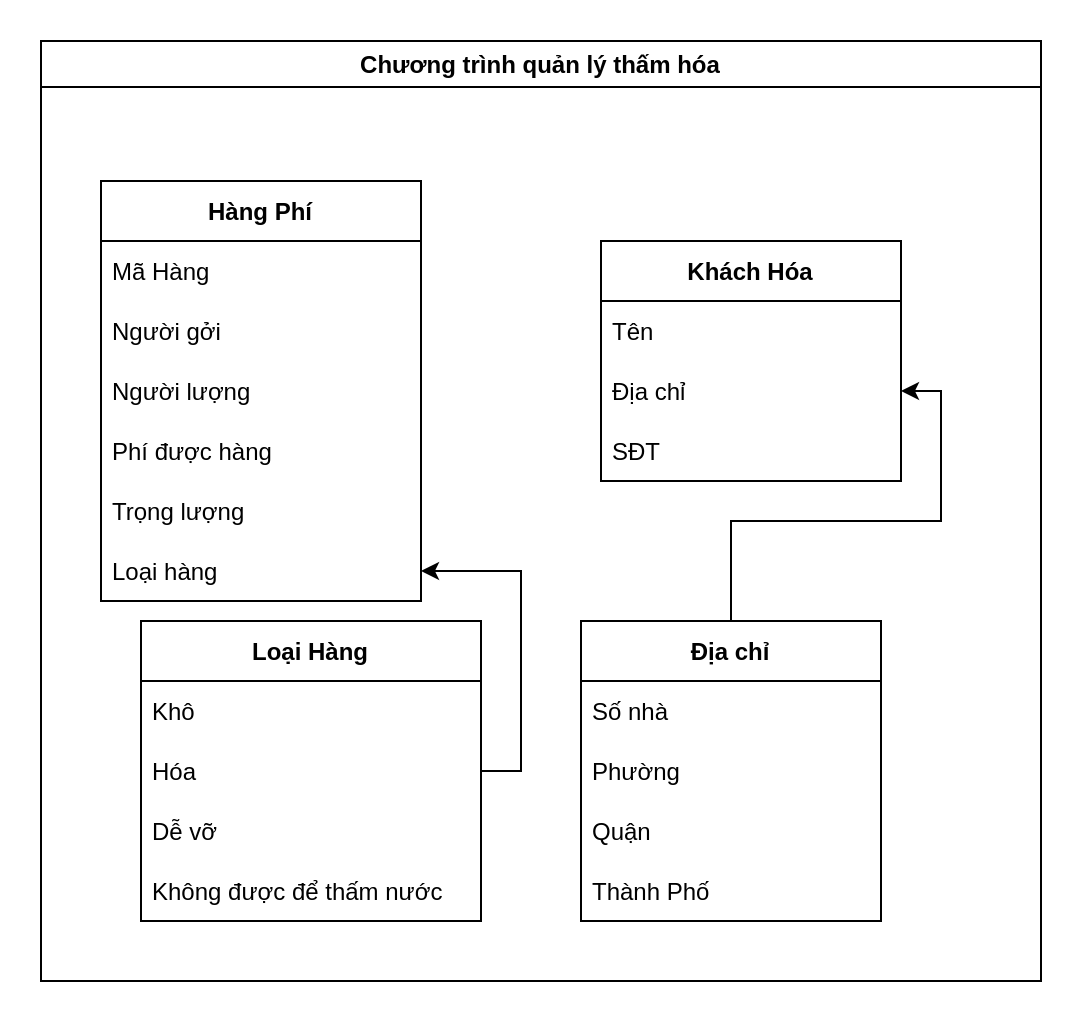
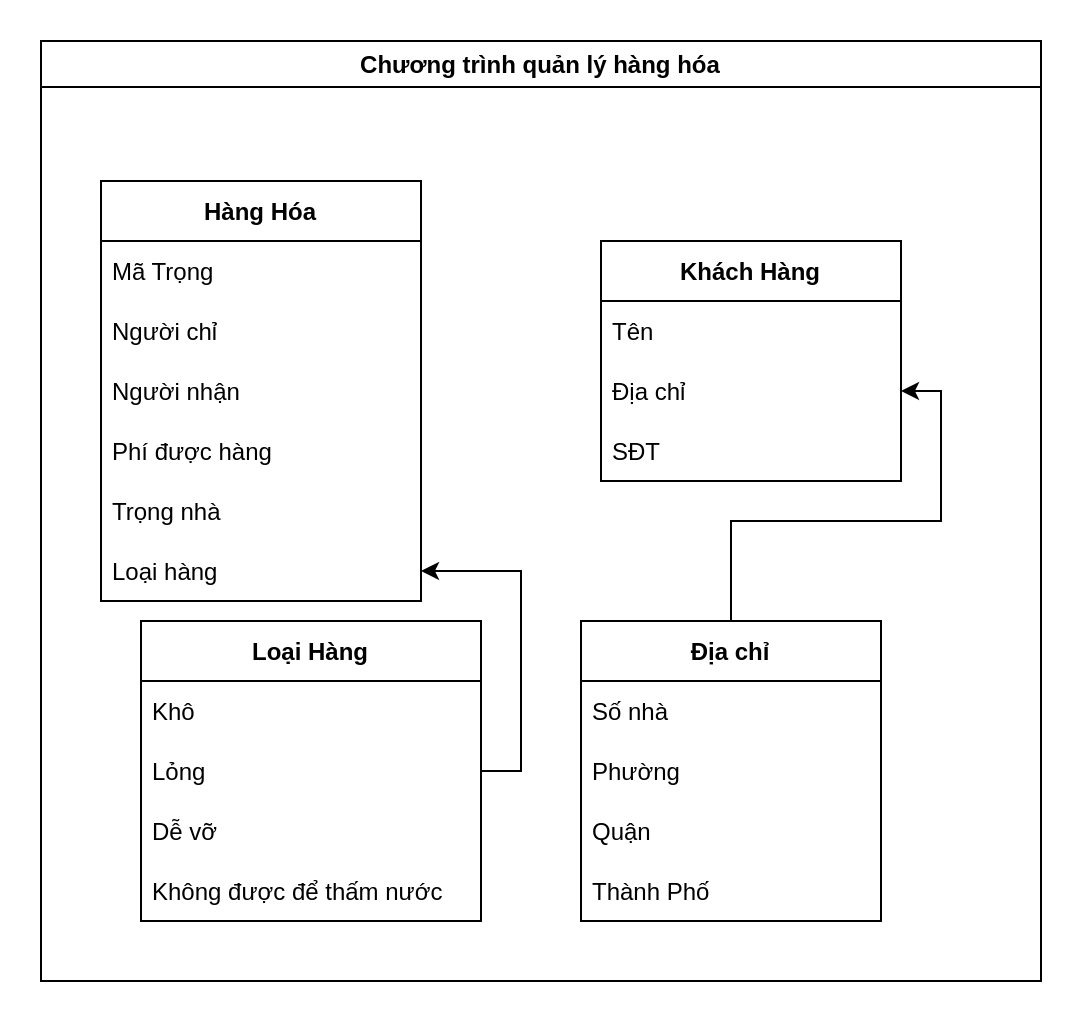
(540, 65) -> (540, 65)
(260, 212) -> (260, 212)
(156, 272) -> (163, 272)
(750, 272) -> (750, 272)
(163, 332) -> (166, 332)
(177, 392) -> (173, 392)
(180, 512) -> (169, 512)
(172, 772) -> (179, 772)
